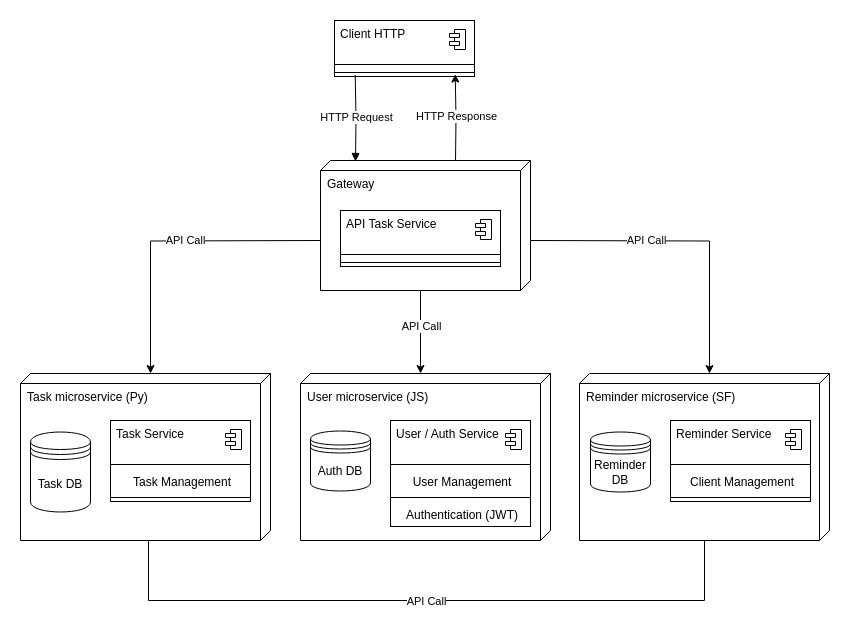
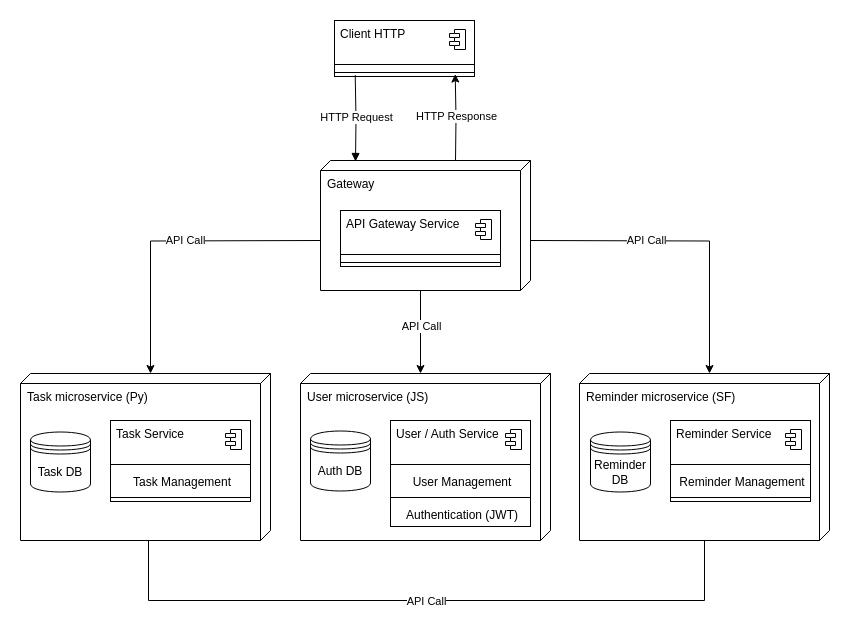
(396, 225) -> (406, 225)
(61, 472) -> (61, 462)
(743, 483) -> (743, 483)
